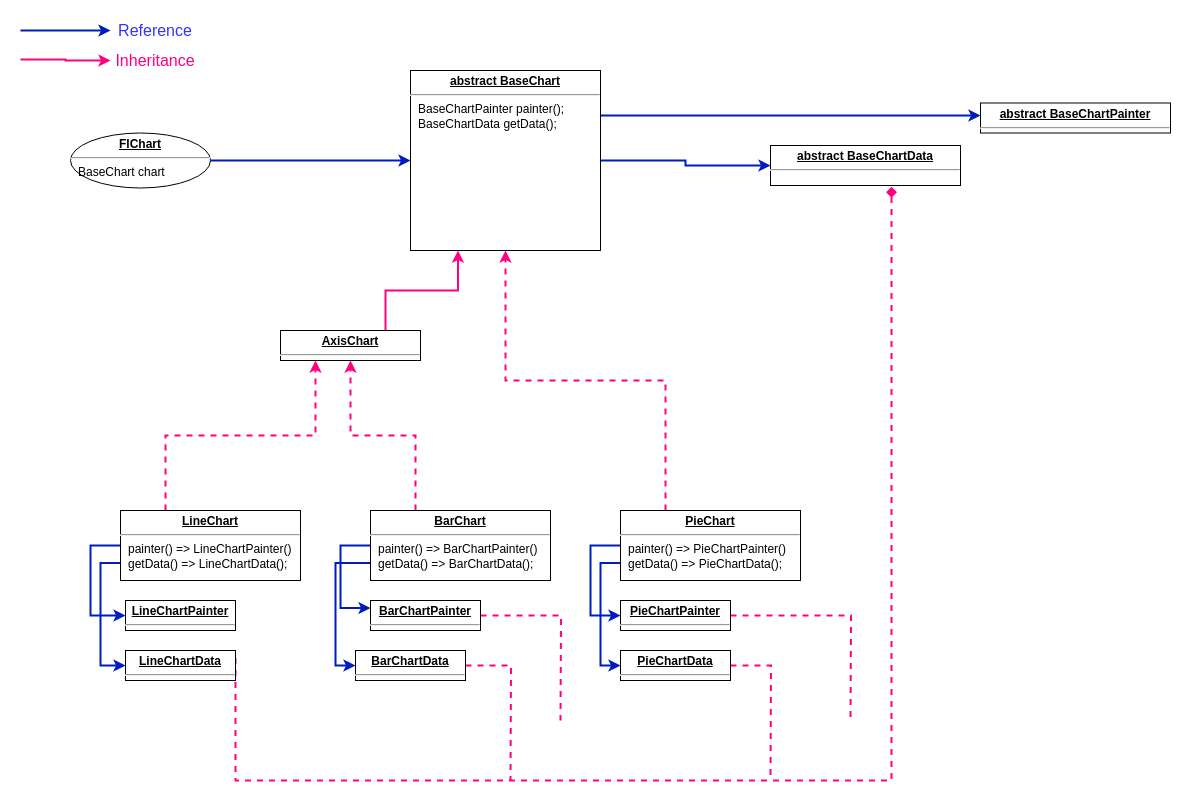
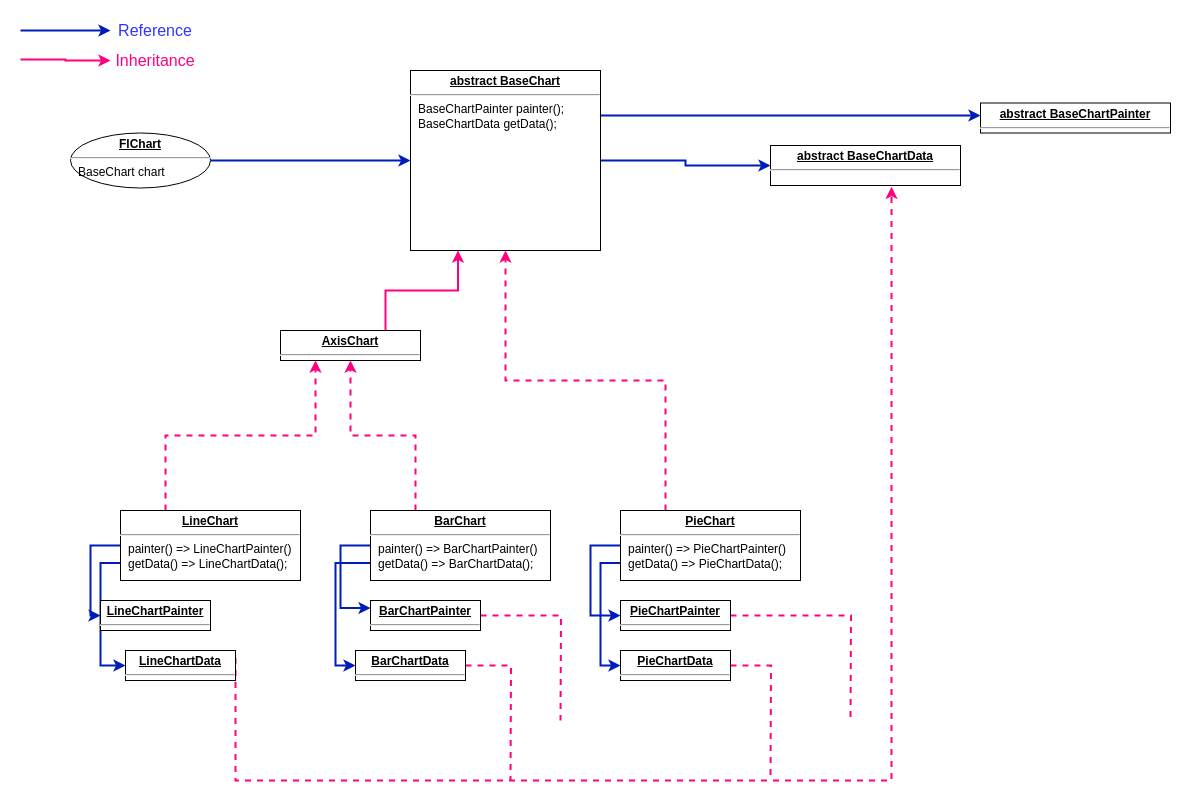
(892, 198) -> (892, 197)
(181, 616) -> (156, 616)
